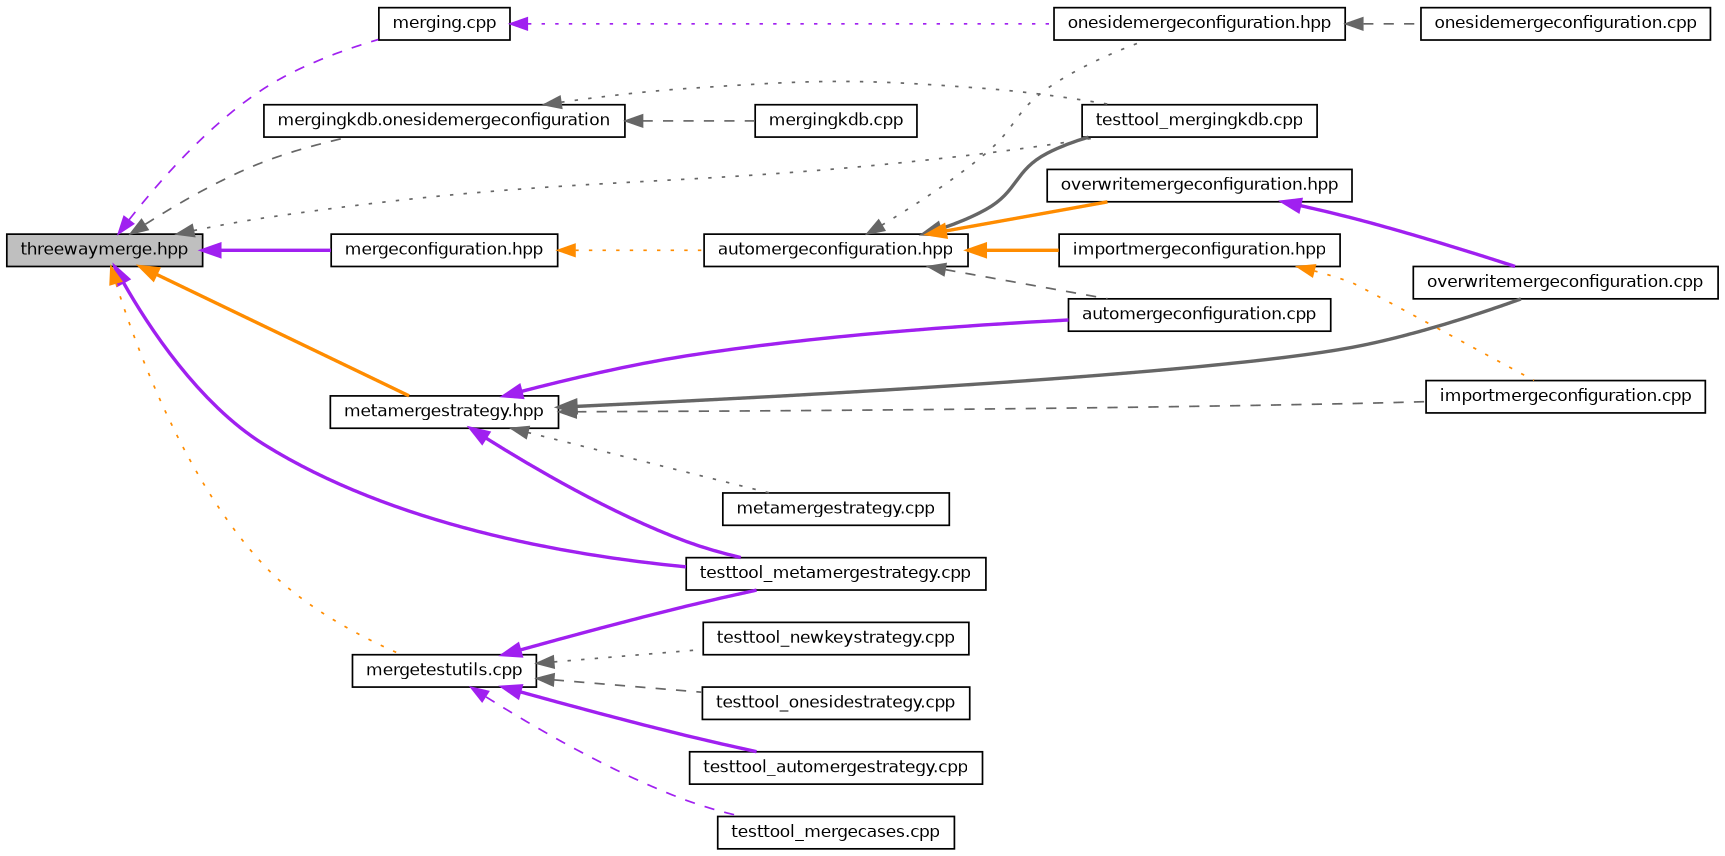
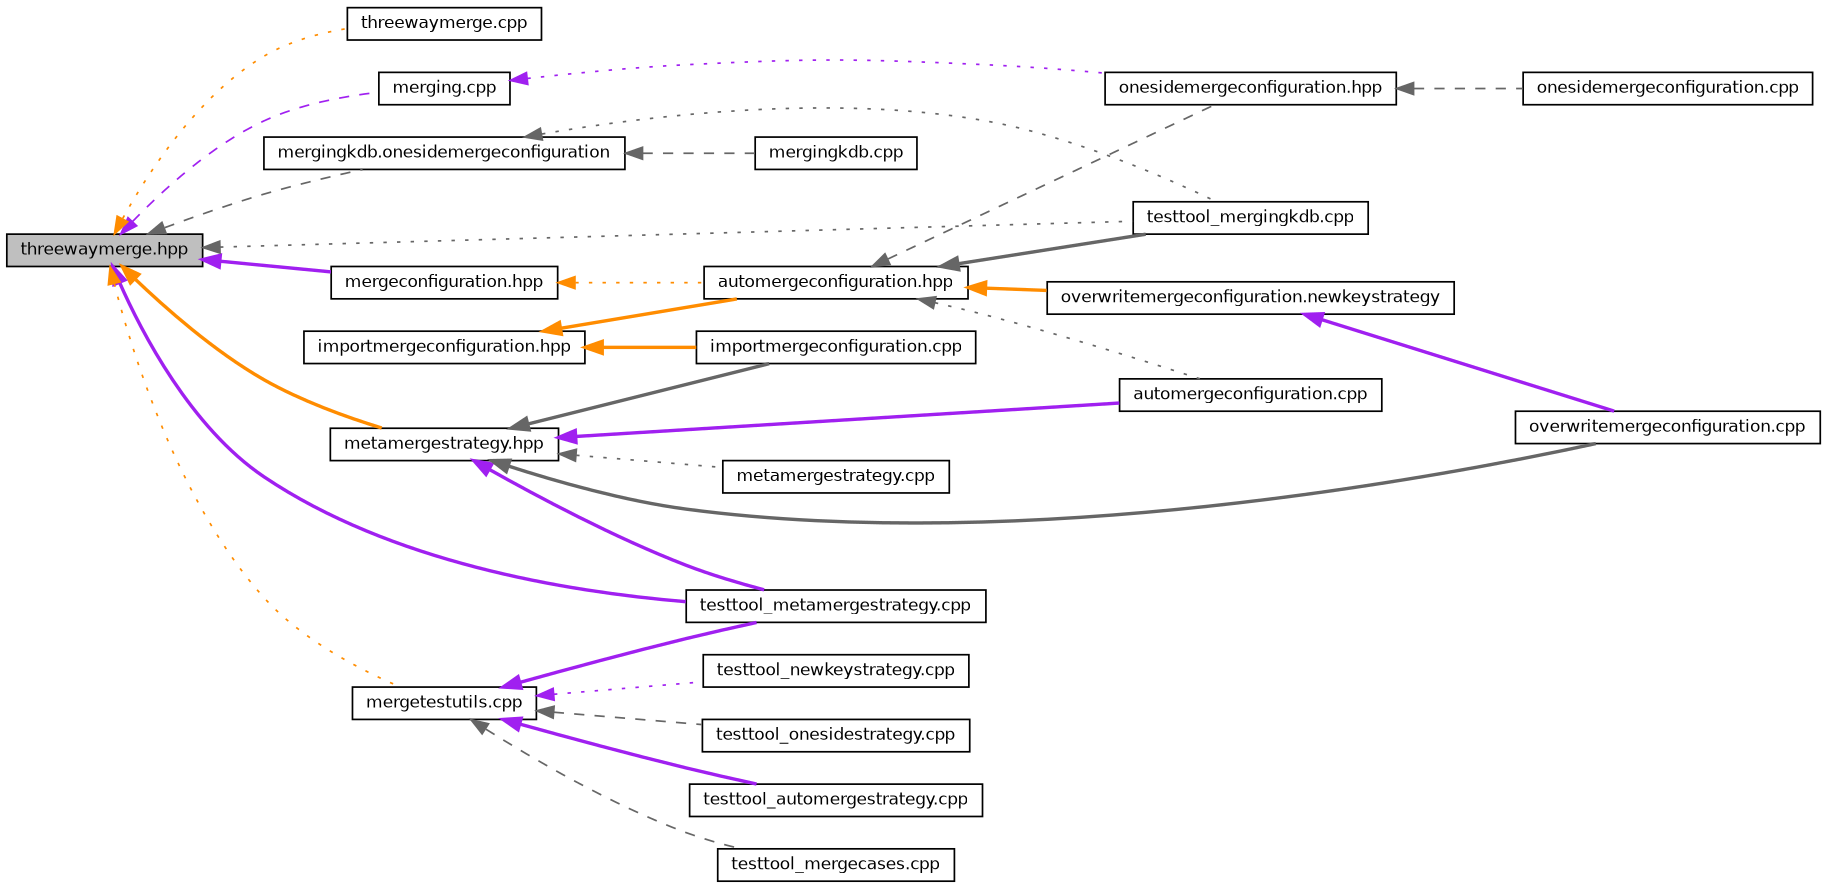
none -> (444, 24)
(1011, 126) -> (1051, 182)
(1200, 186) -> (1251, 298)
(1022, 250) -> (649, 314)
(1026, 284) -> (1068, 338)
(1420, 319) -> (649, 347)
(1001, 409) -> (648, 394)
(629, 656) -> (629, 688)
(609, 766) -> (609, 799)
